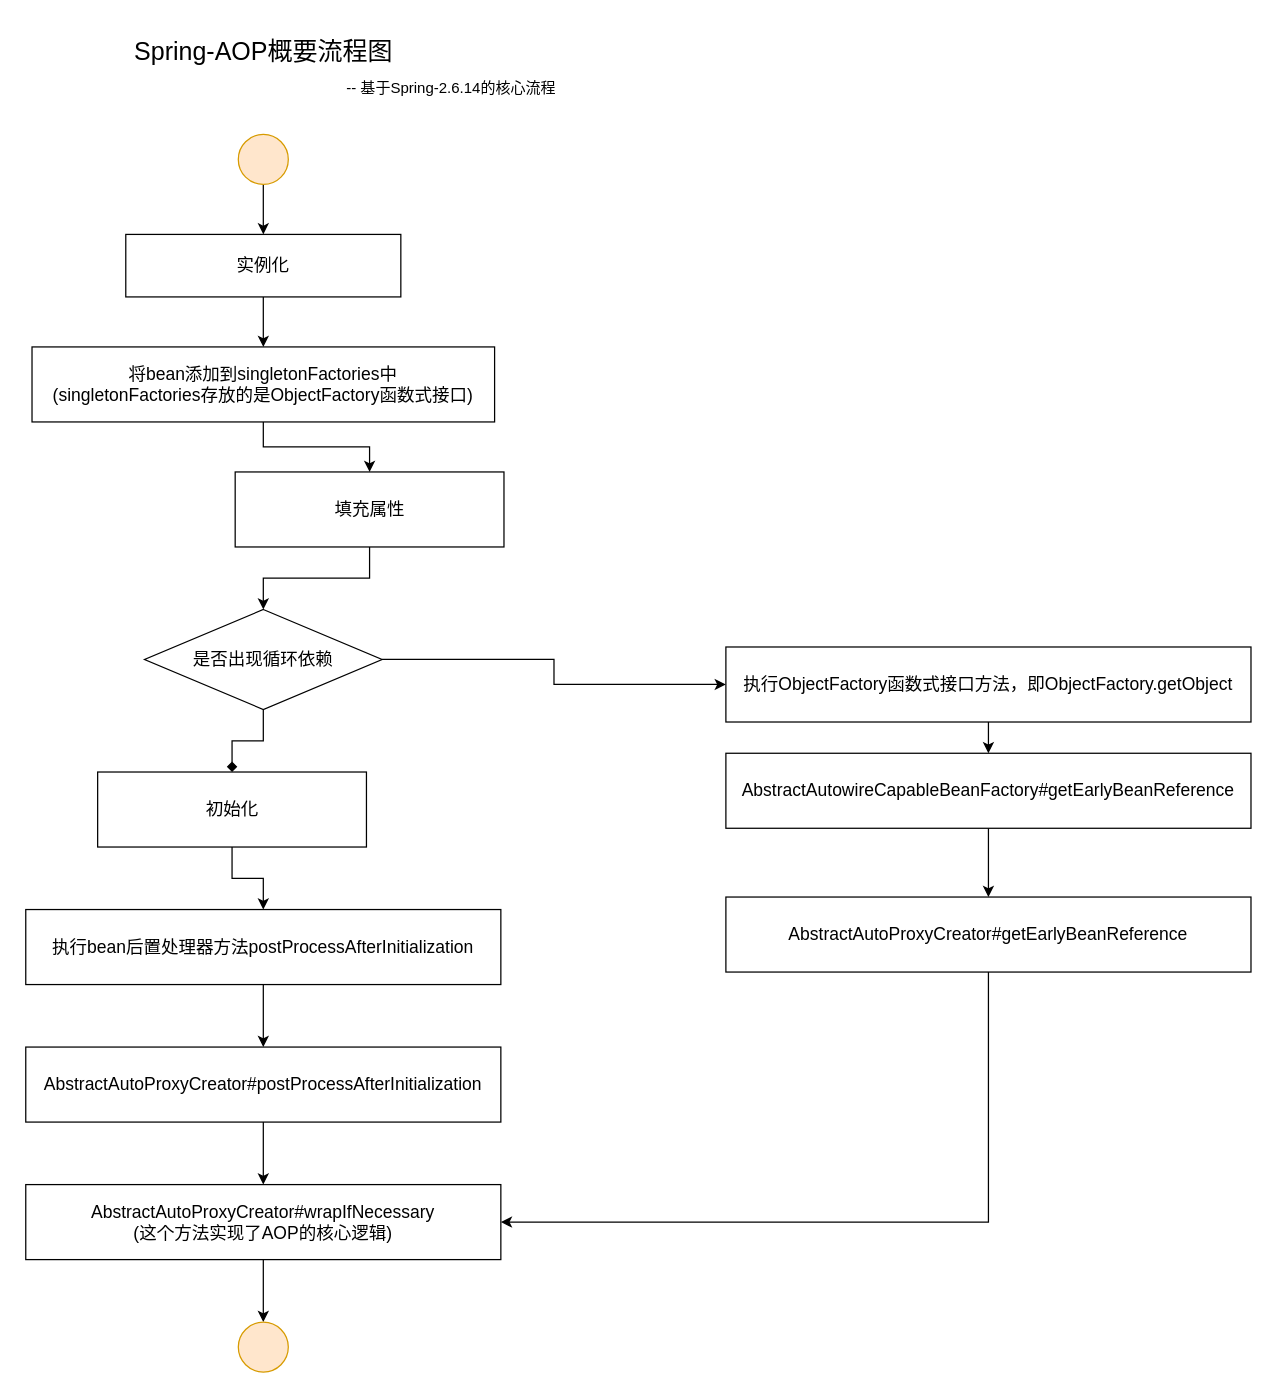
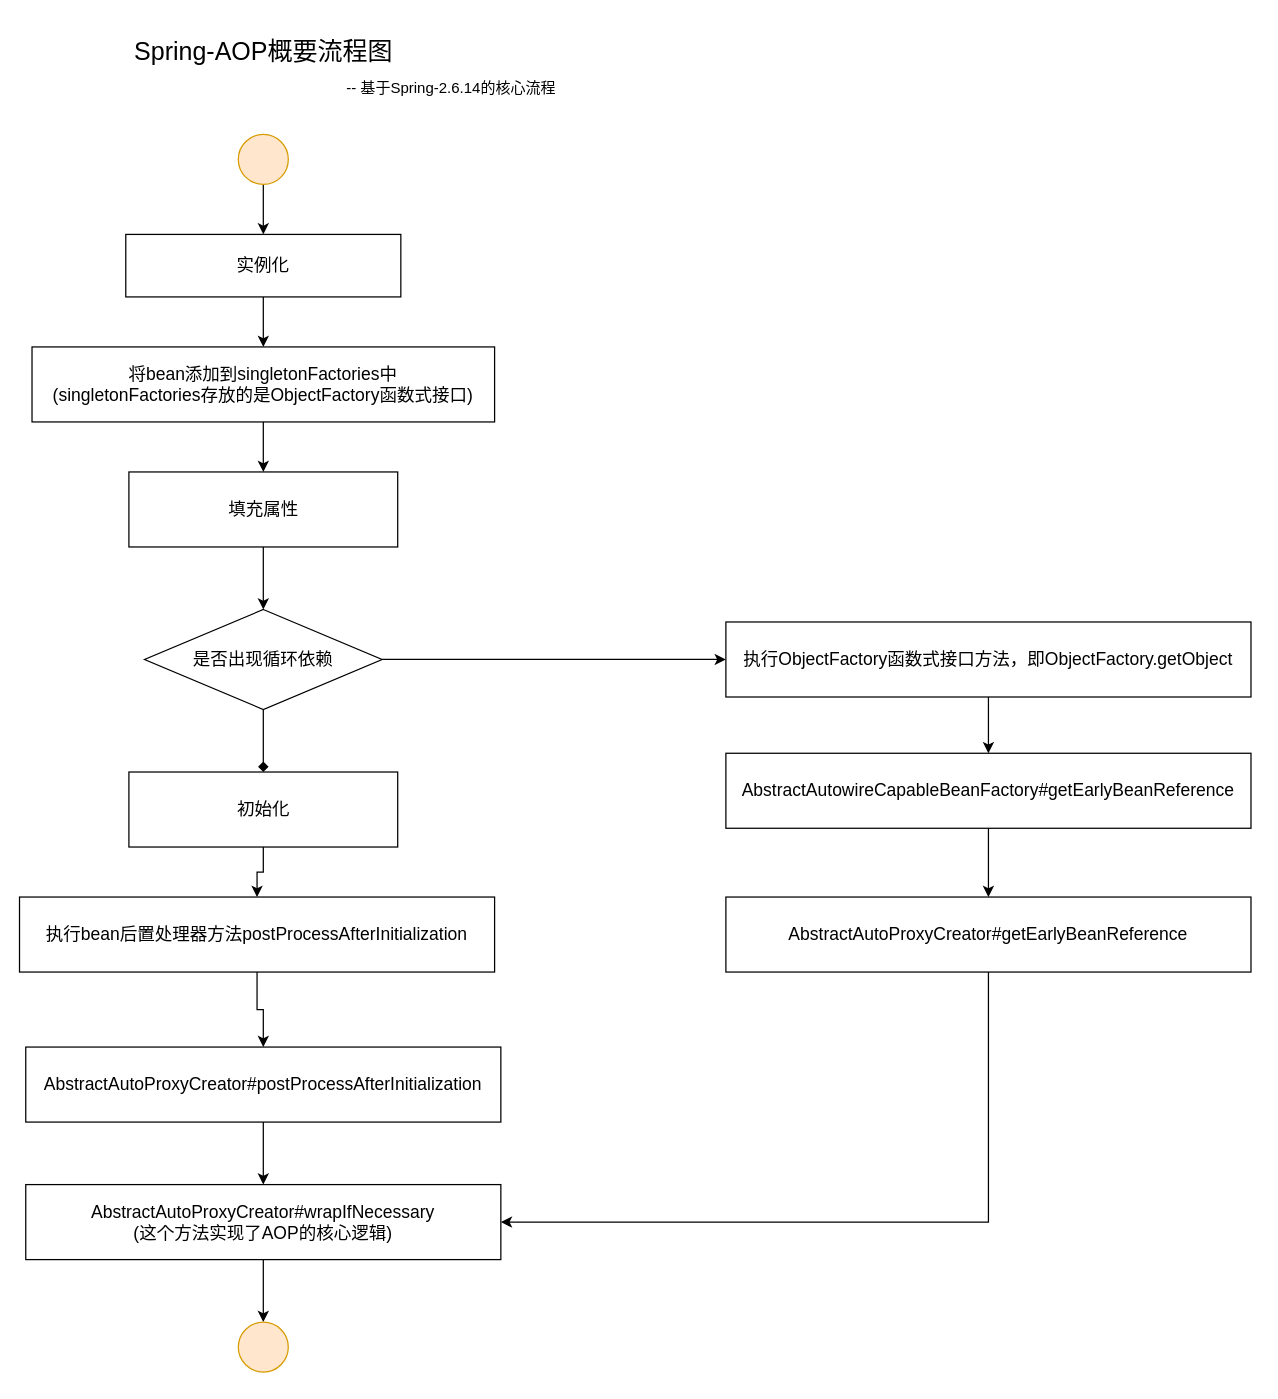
(369, 509) -> (263, 509)
(988, 684) -> (988, 659)
(232, 809) -> (263, 809)
(263, 947) -> (257, 934)
